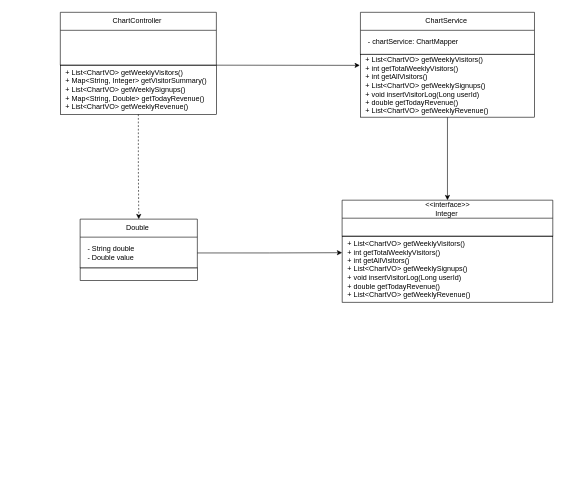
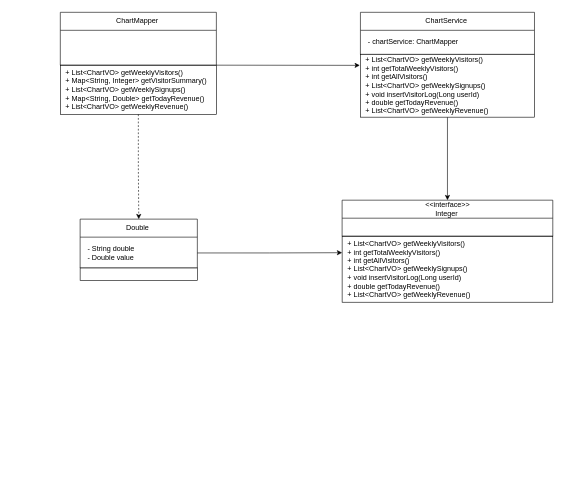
(138, 21) -> (138, 21)
